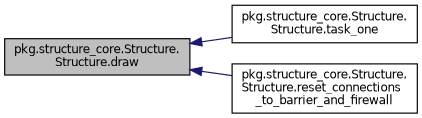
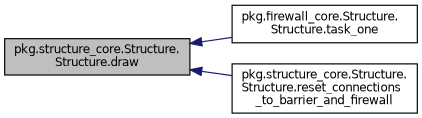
(325, 24) -> (325, 24)
